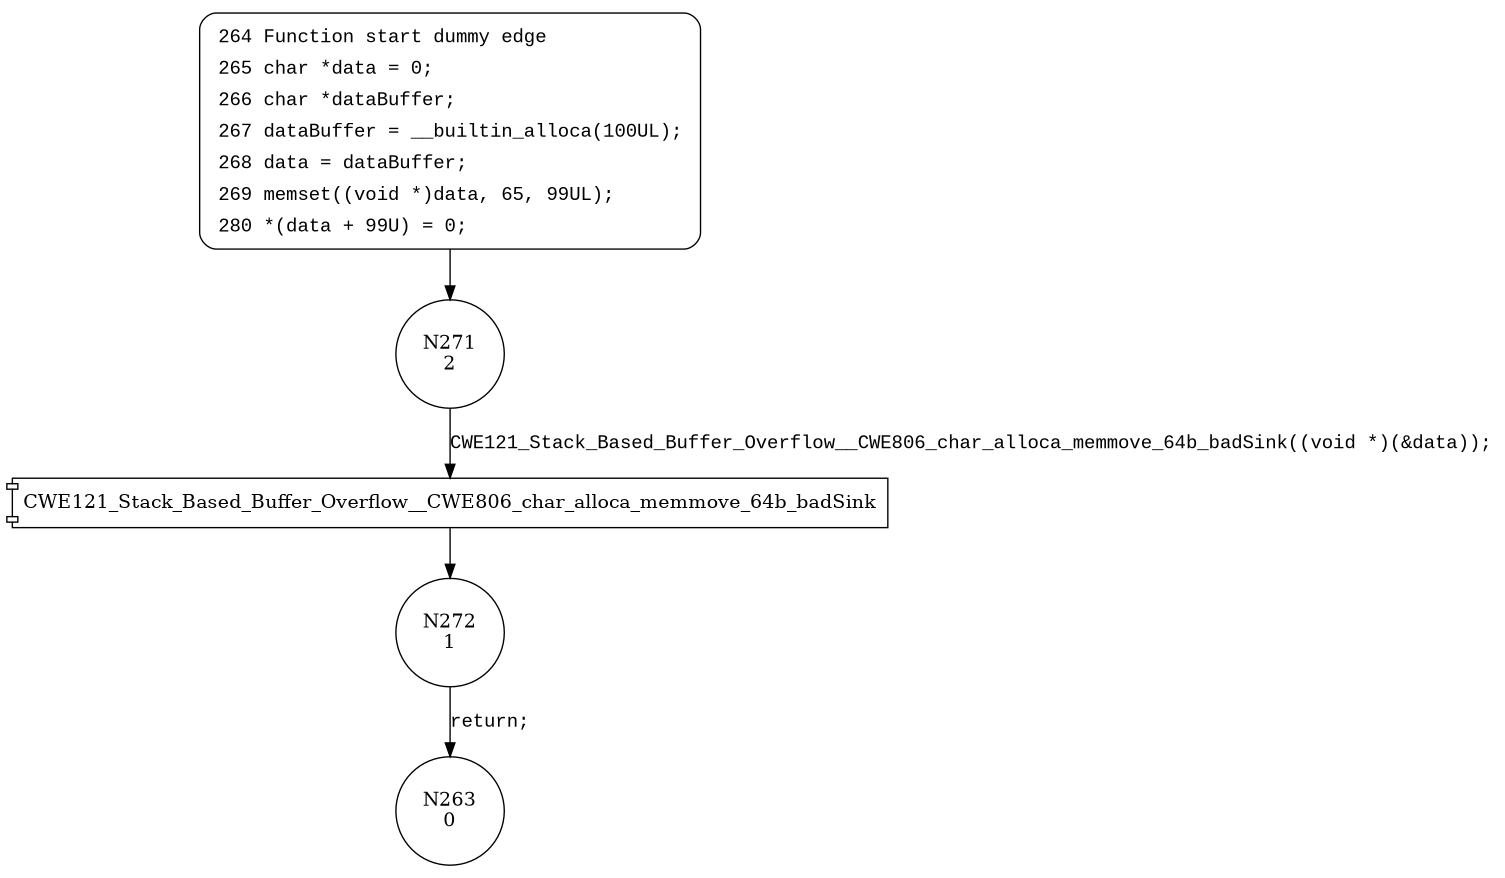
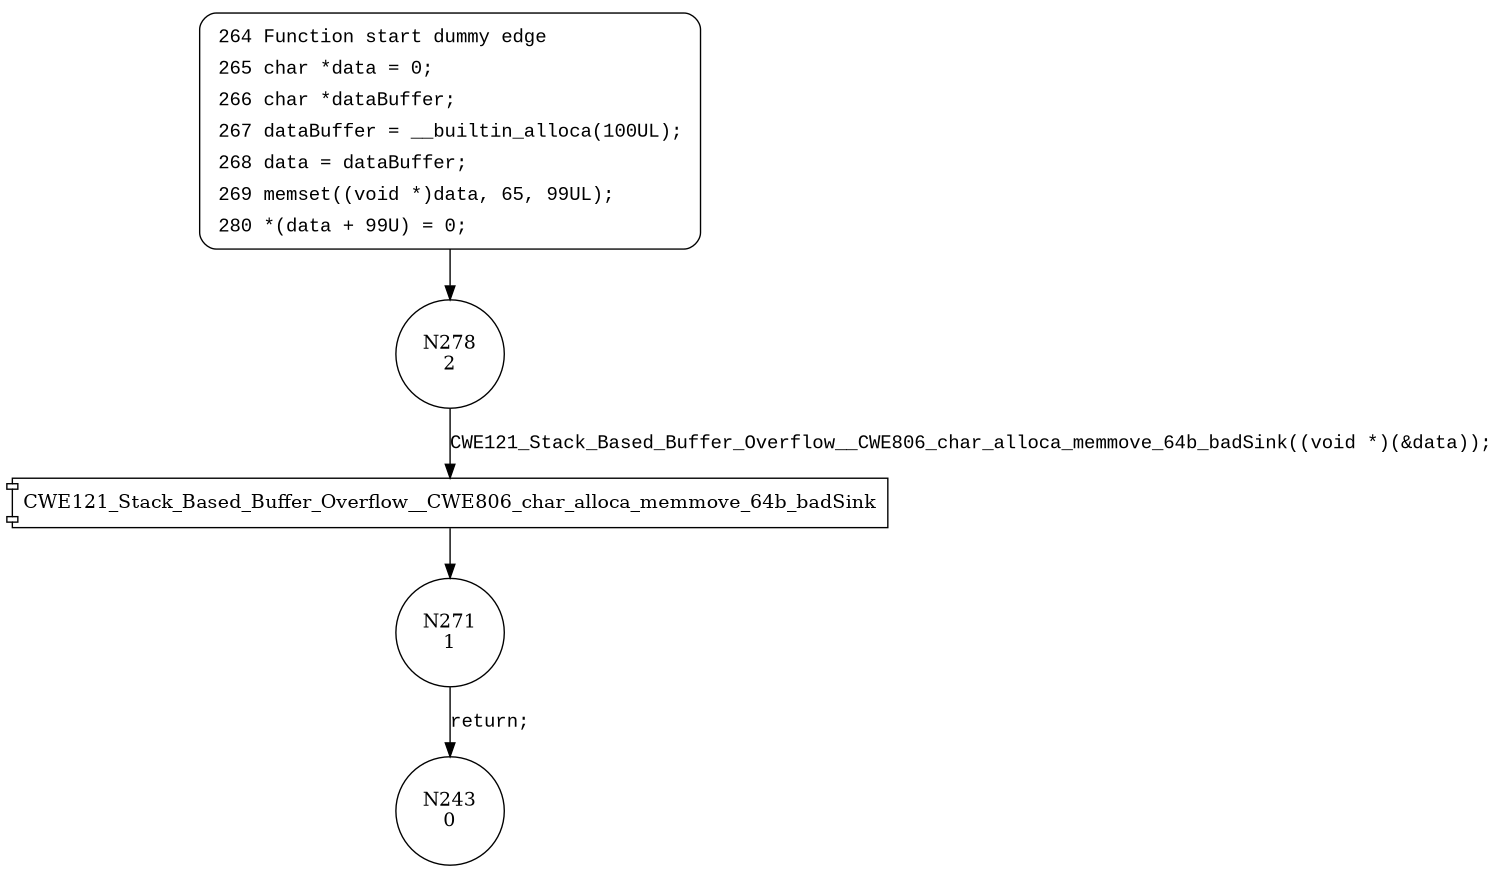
(450, 354) -> (450, 354)
(450, 633) -> (450, 633)
(450, 811) -> (450, 811)
